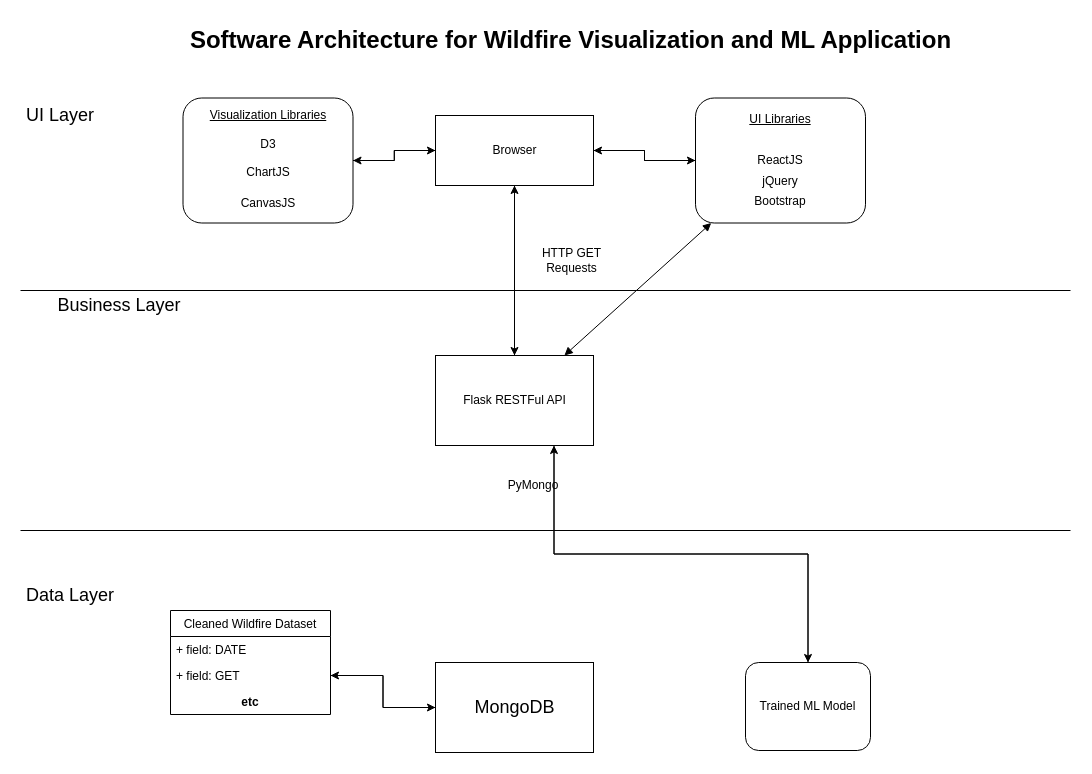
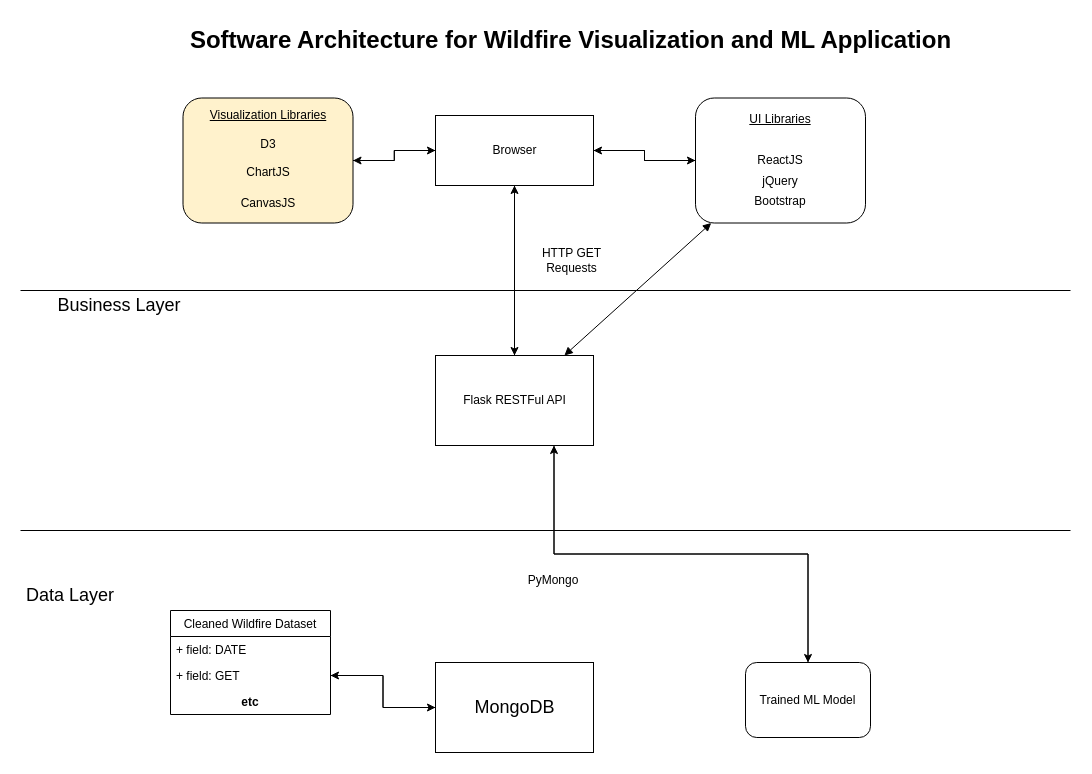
(61, 116) -> none
(268, 161) -> (268, 161)
(534, 486) -> (554, 581)
(808, 707) -> (808, 700)
